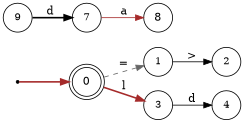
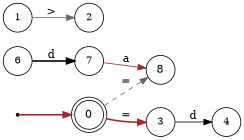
(18, 18) -> (18, 61)
(188, 62) -> (49, 18)
(120, 72) -> (123, 94)
(124, 86) -> (126, 115)
